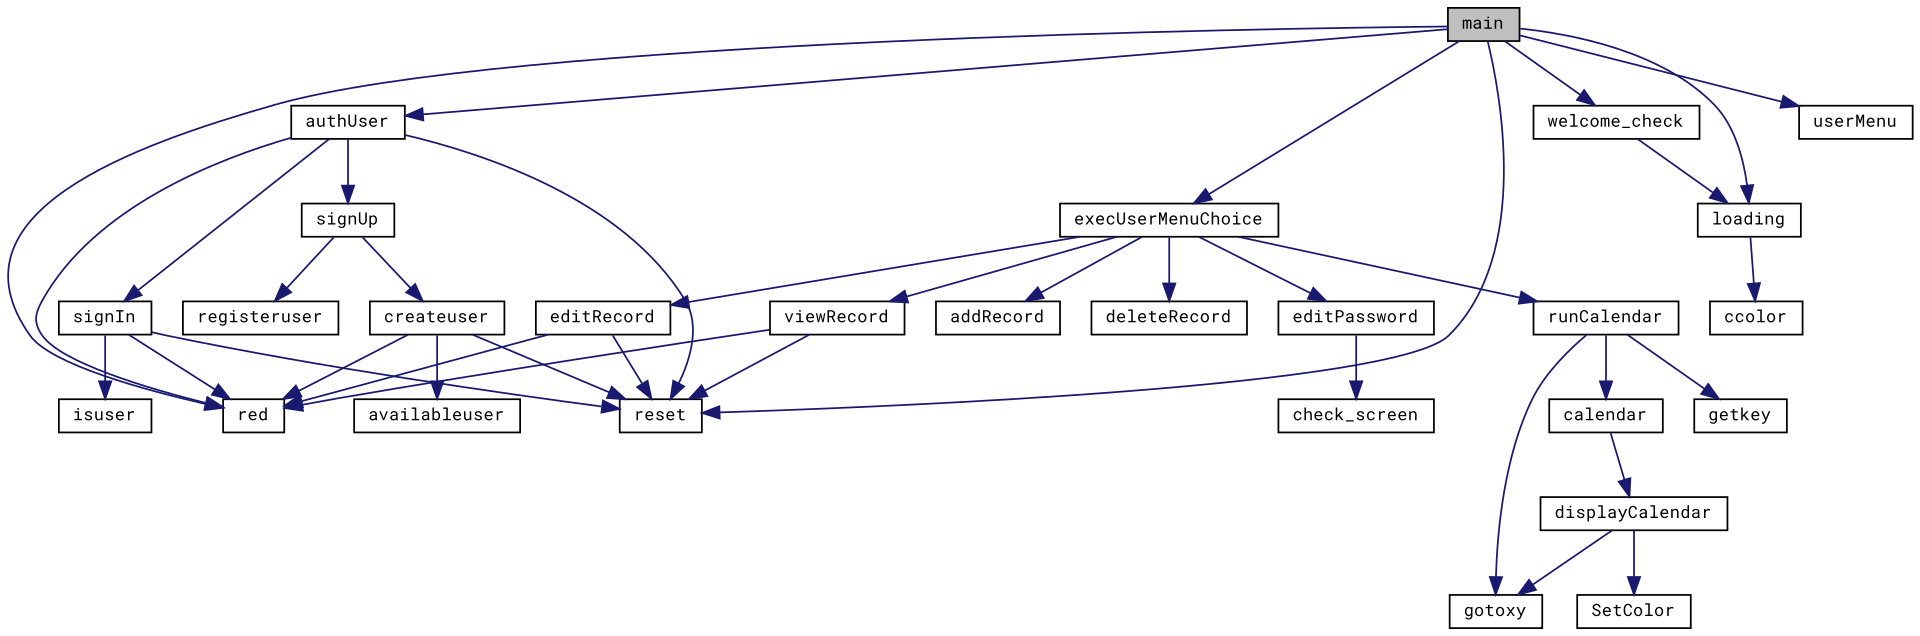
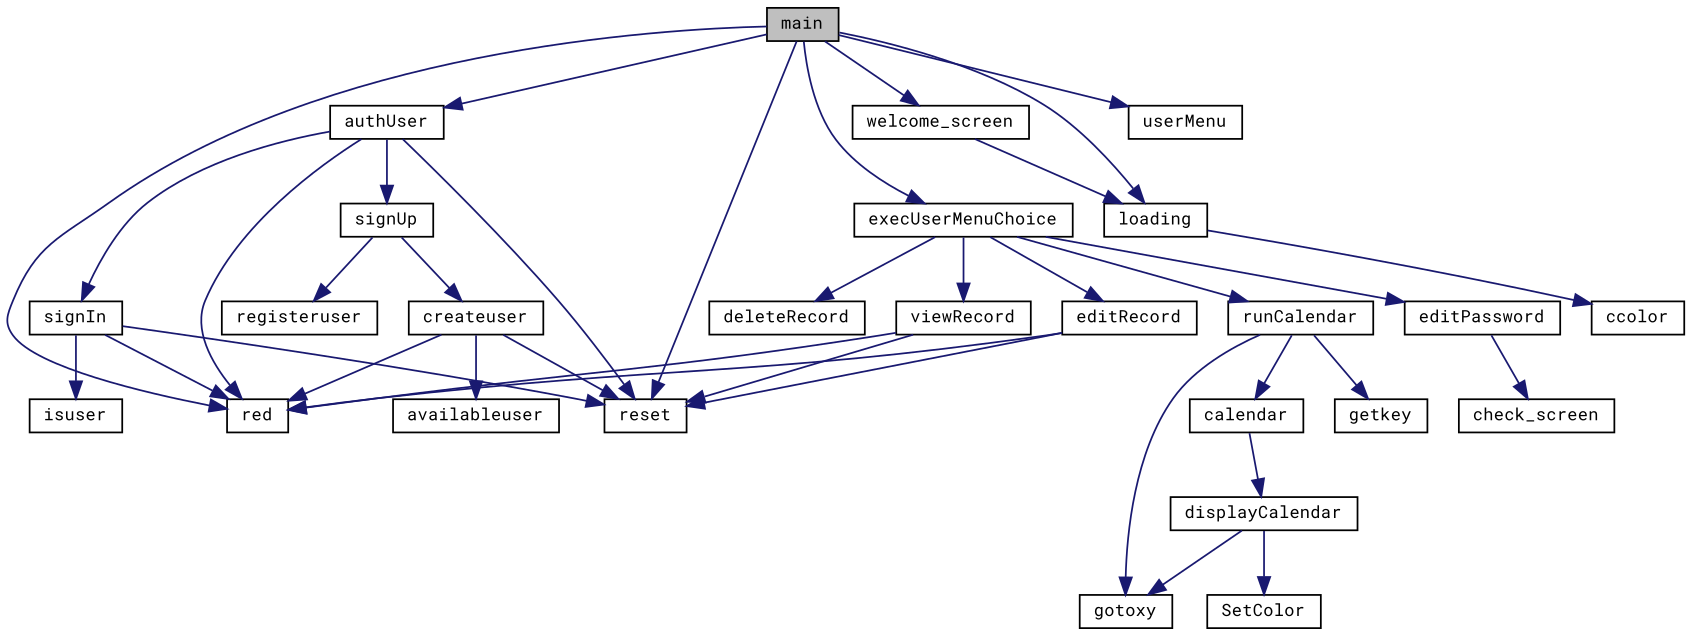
(1617, 122) -> (941, 122)
(998, 318) -> none
